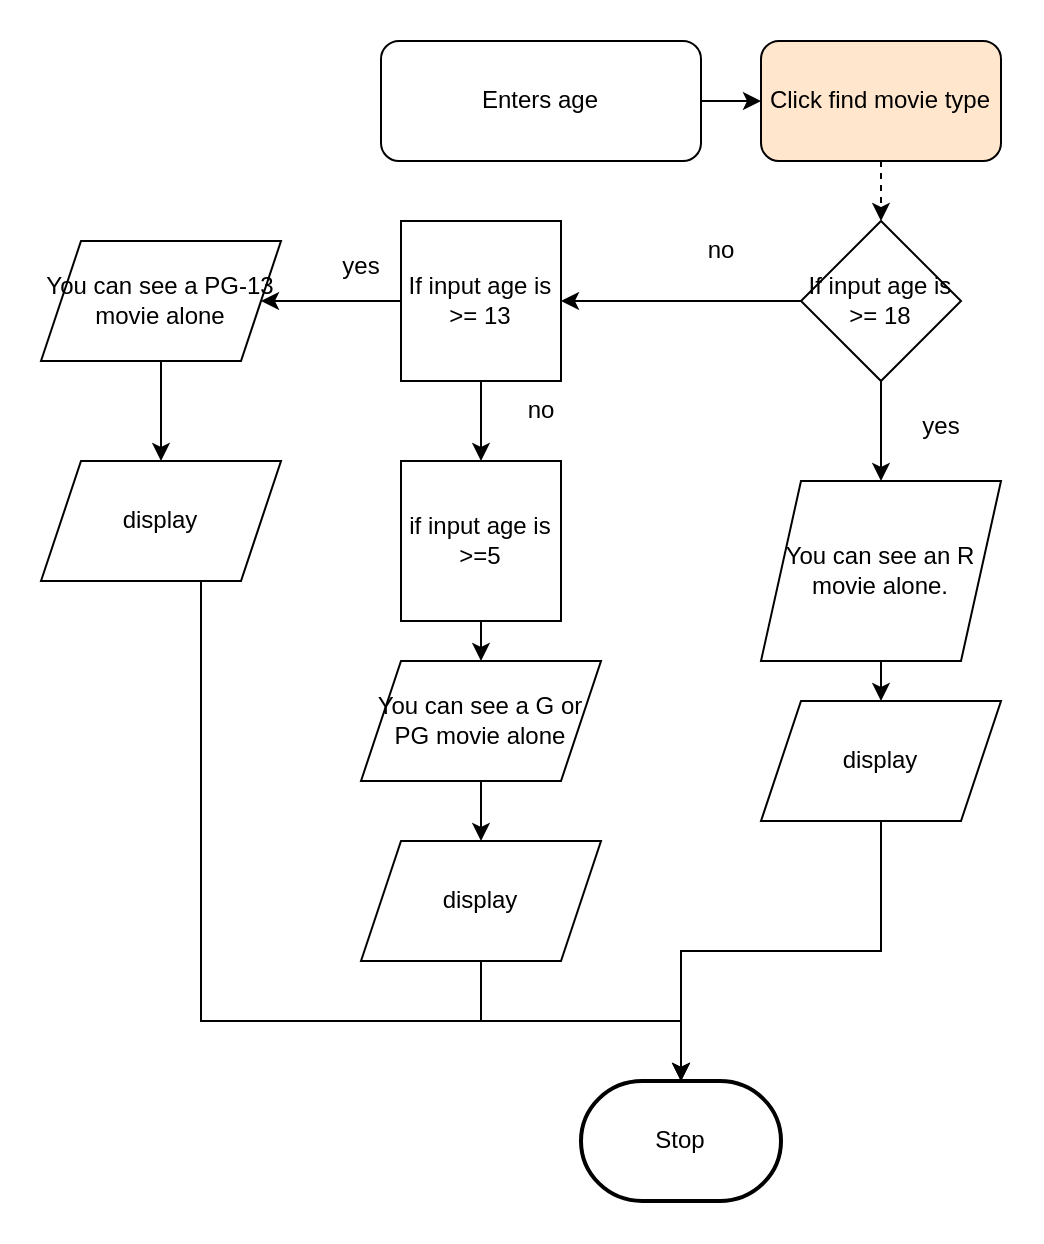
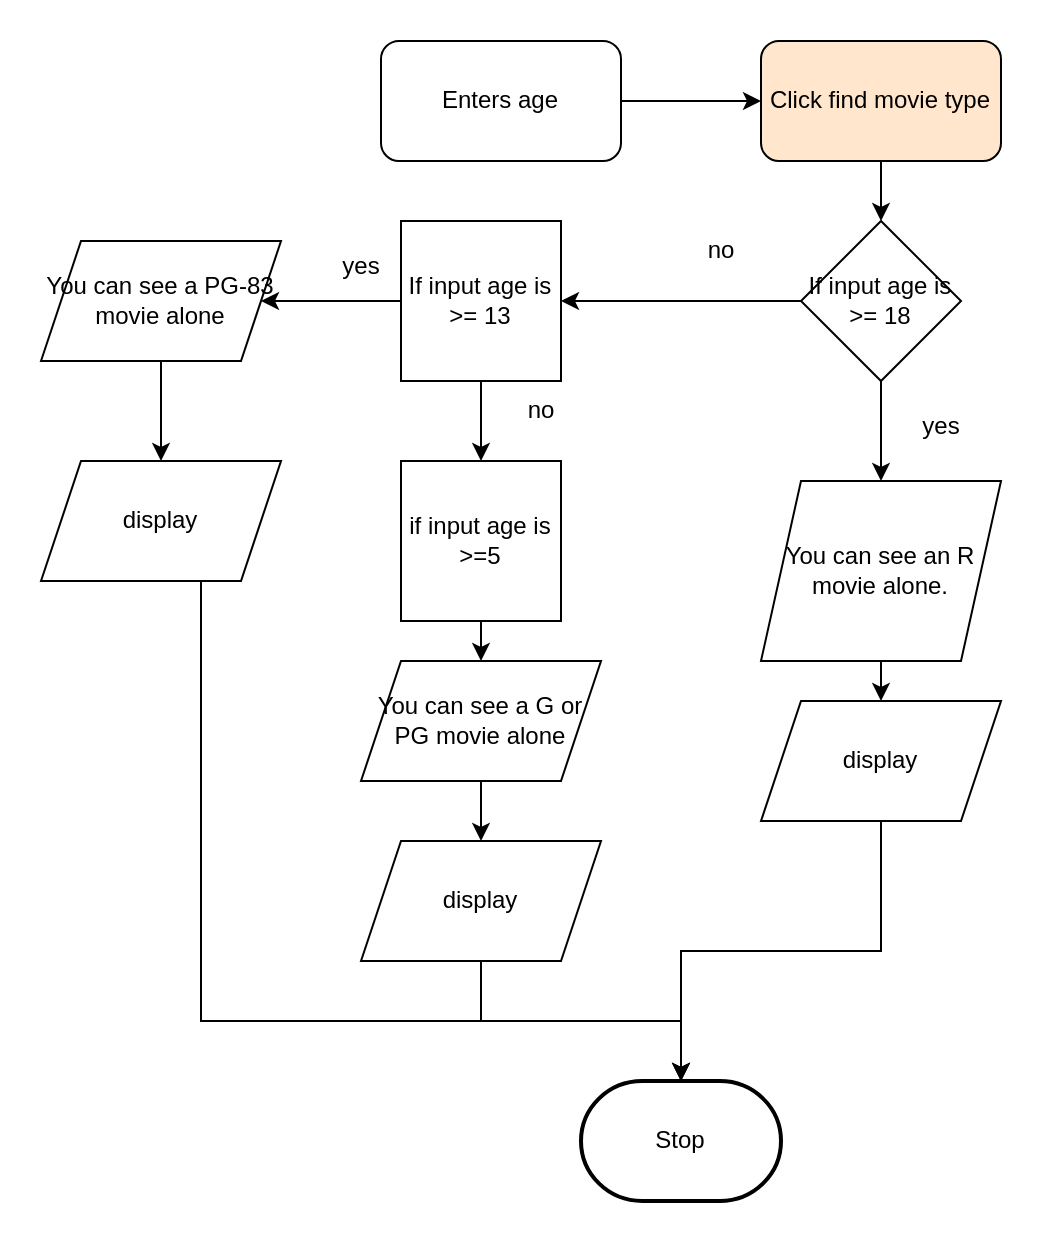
(541, 101) -> (501, 101)
(881, 186) -> (881, 186)
(161, 301) -> (161, 301)
